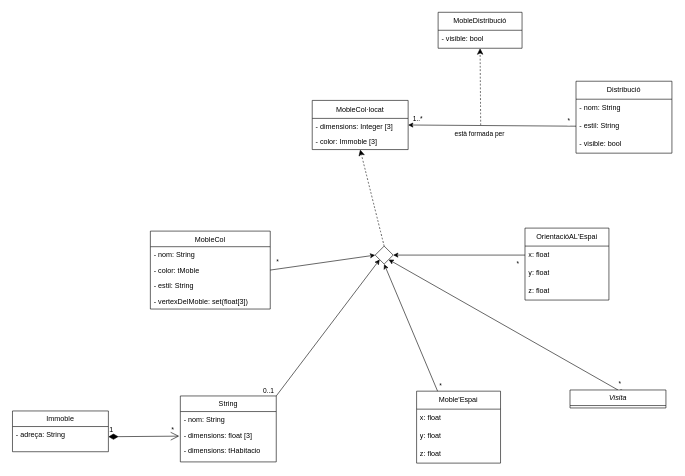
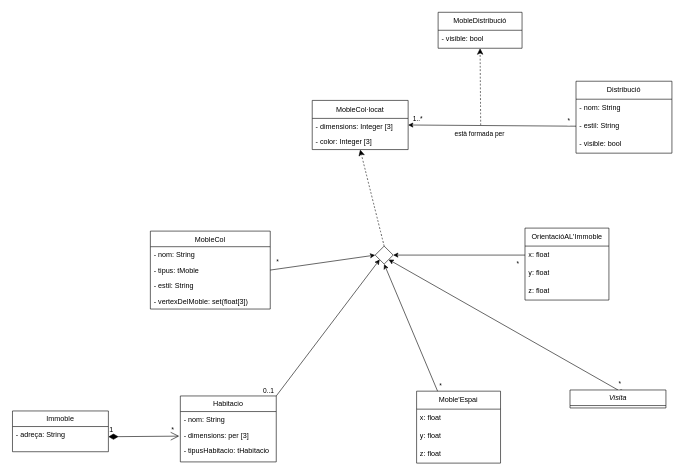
(350, 142) -> (351, 142)
(567, 237) -> (567, 237)
(179, 271) -> (179, 271)
(228, 404) -> (228, 404)
(223, 436) -> (220, 436)
(225, 451) -> (233, 451)
